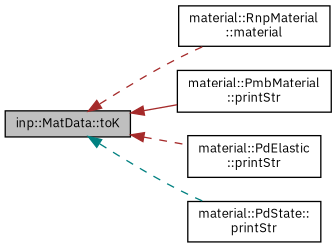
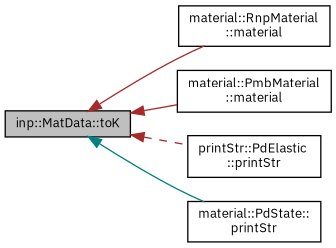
(151, 73) -> (151, 73)
(254, 91) -> (254, 91)
(254, 156) -> (254, 156)
(151, 175) -> (151, 175)
